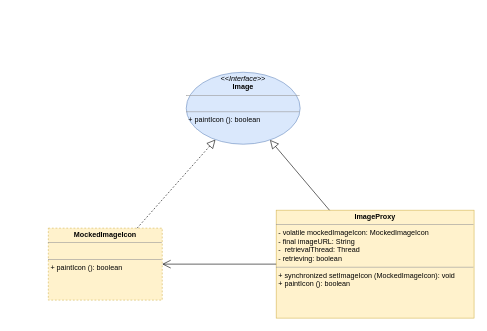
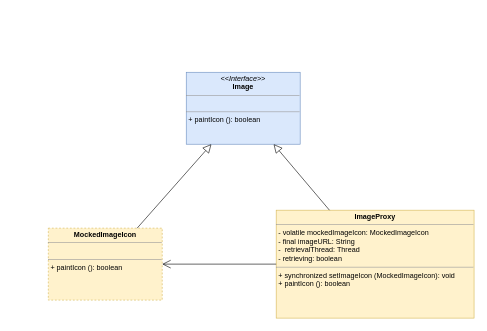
(243, 108) -> (243, 108)
(173, 188) -> (171, 190)
